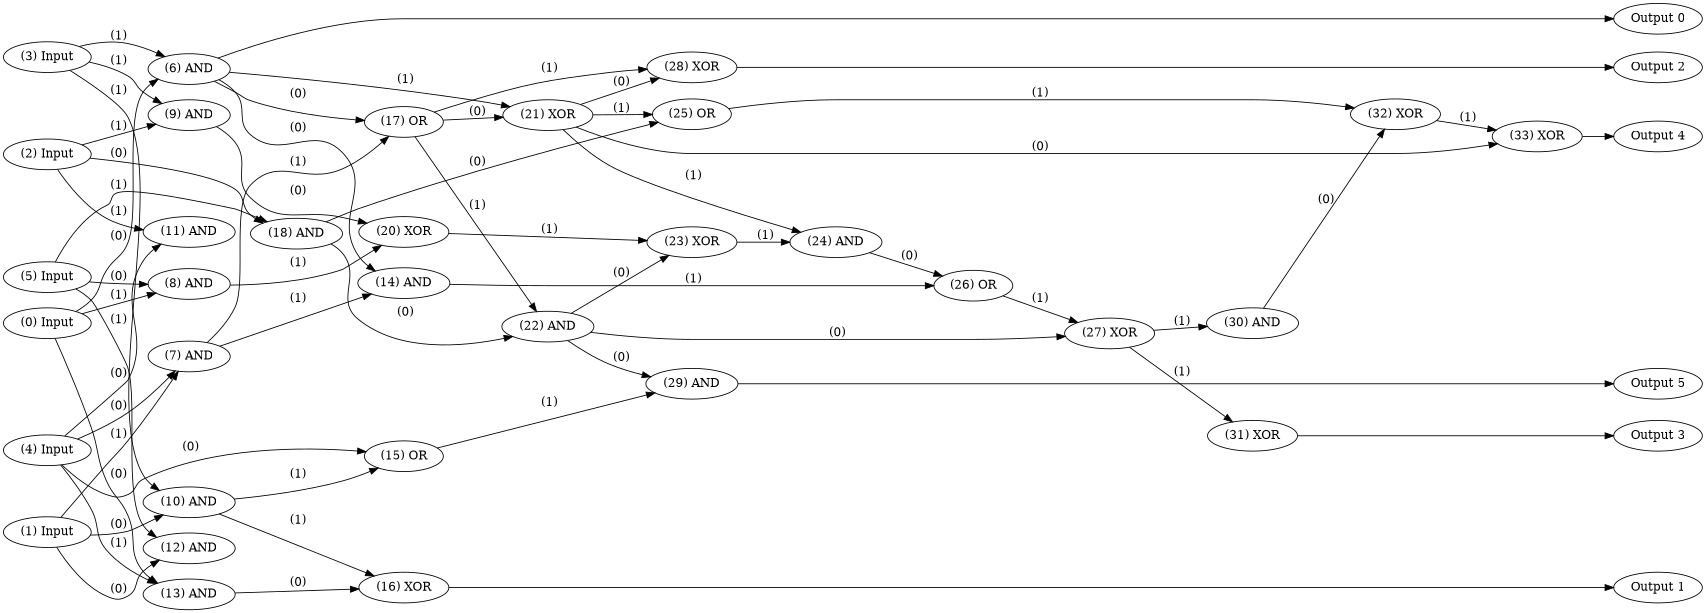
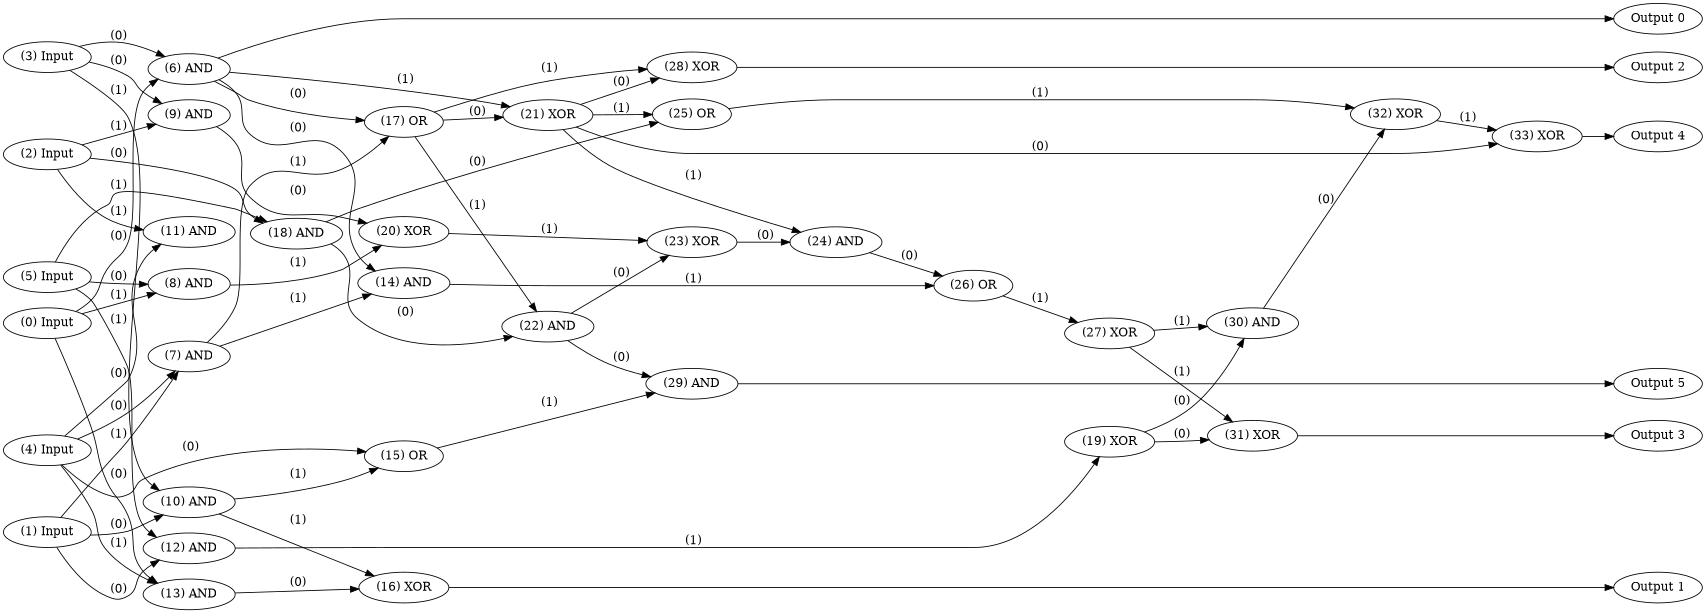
(117, 36) -> (117, 36)
(117, 61) -> (117, 61)
(764, 236) -> (764, 236)
(824, 339) -> none
none -> (1110, 442)
